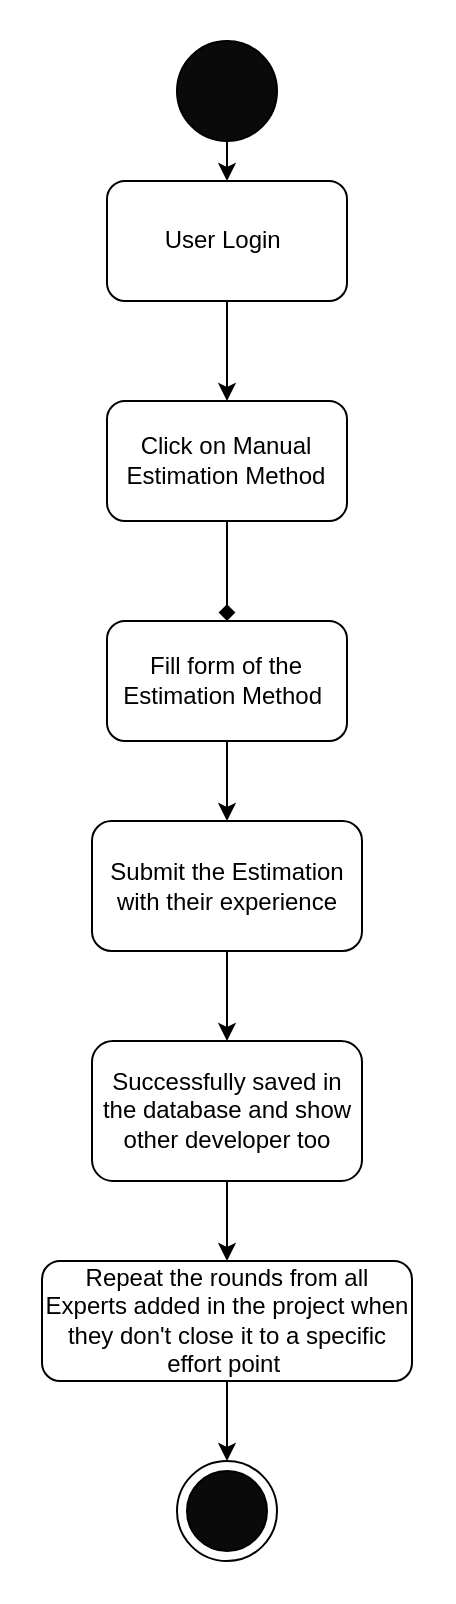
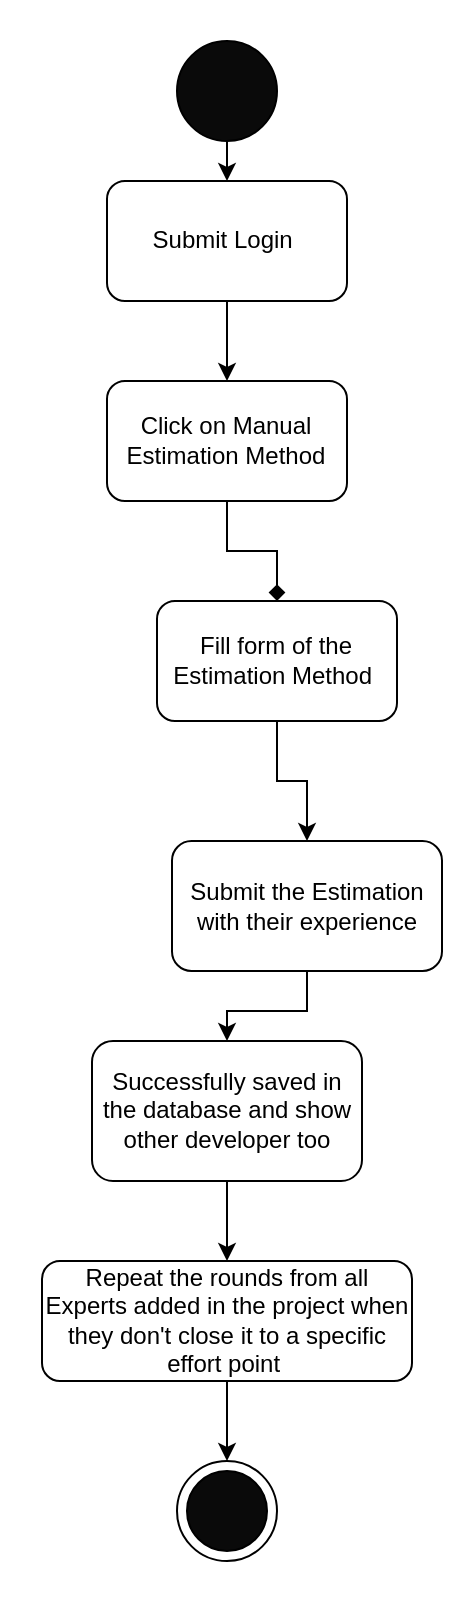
(227, 241) -> (227, 241)
(227, 461) -> (227, 441)
(227, 681) -> (277, 661)
(227, 886) -> (307, 906)
